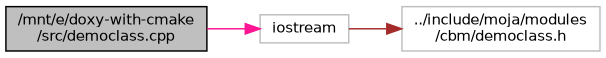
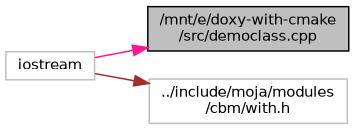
(226, 29) -> (114, 54)
(501, 29) -> (248, 101)
